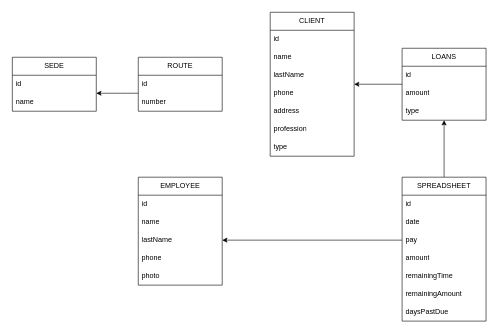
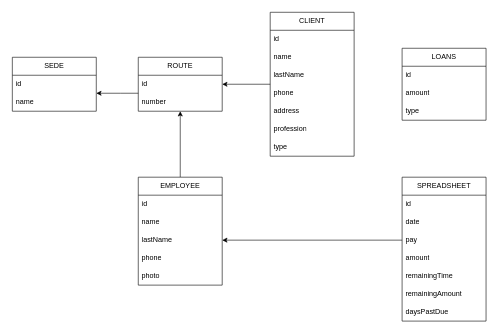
none -> (227, 84)
(359, 84) -> none
none -> (180, 116)
(444, 125) -> none
